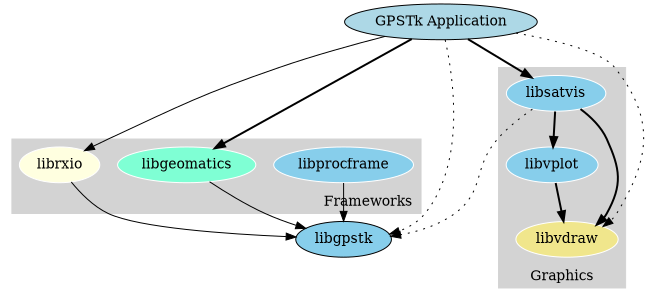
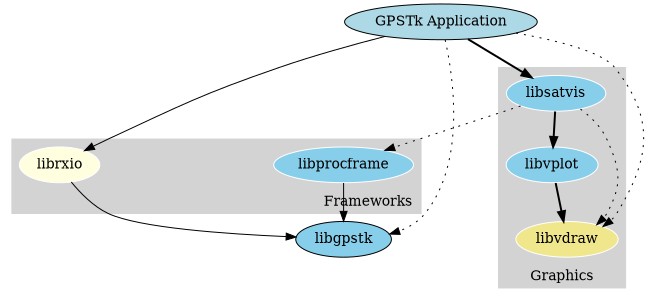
(615, 159) -> (615, 159)
(187, 165) -> none
(476, 184) -> (461, 126)
